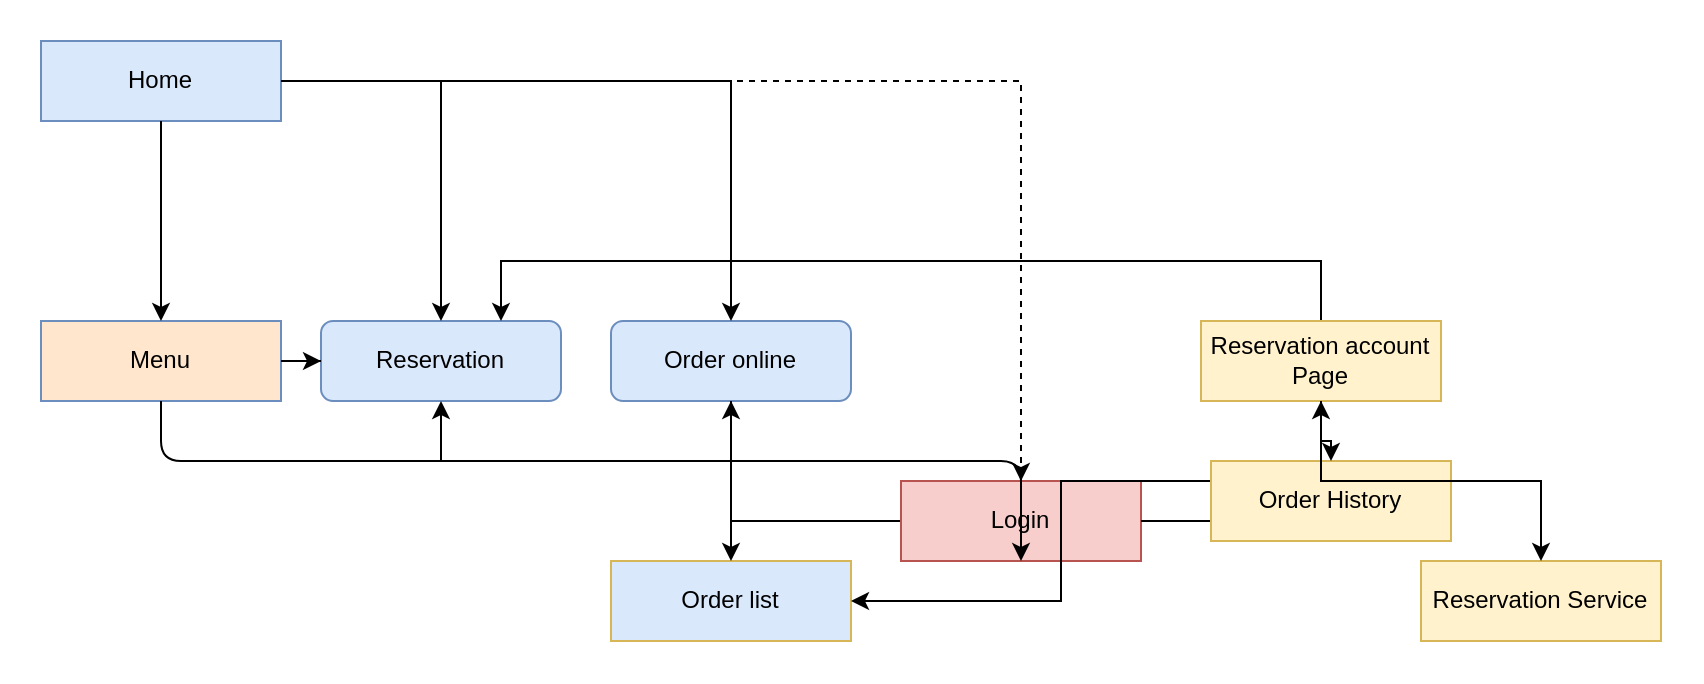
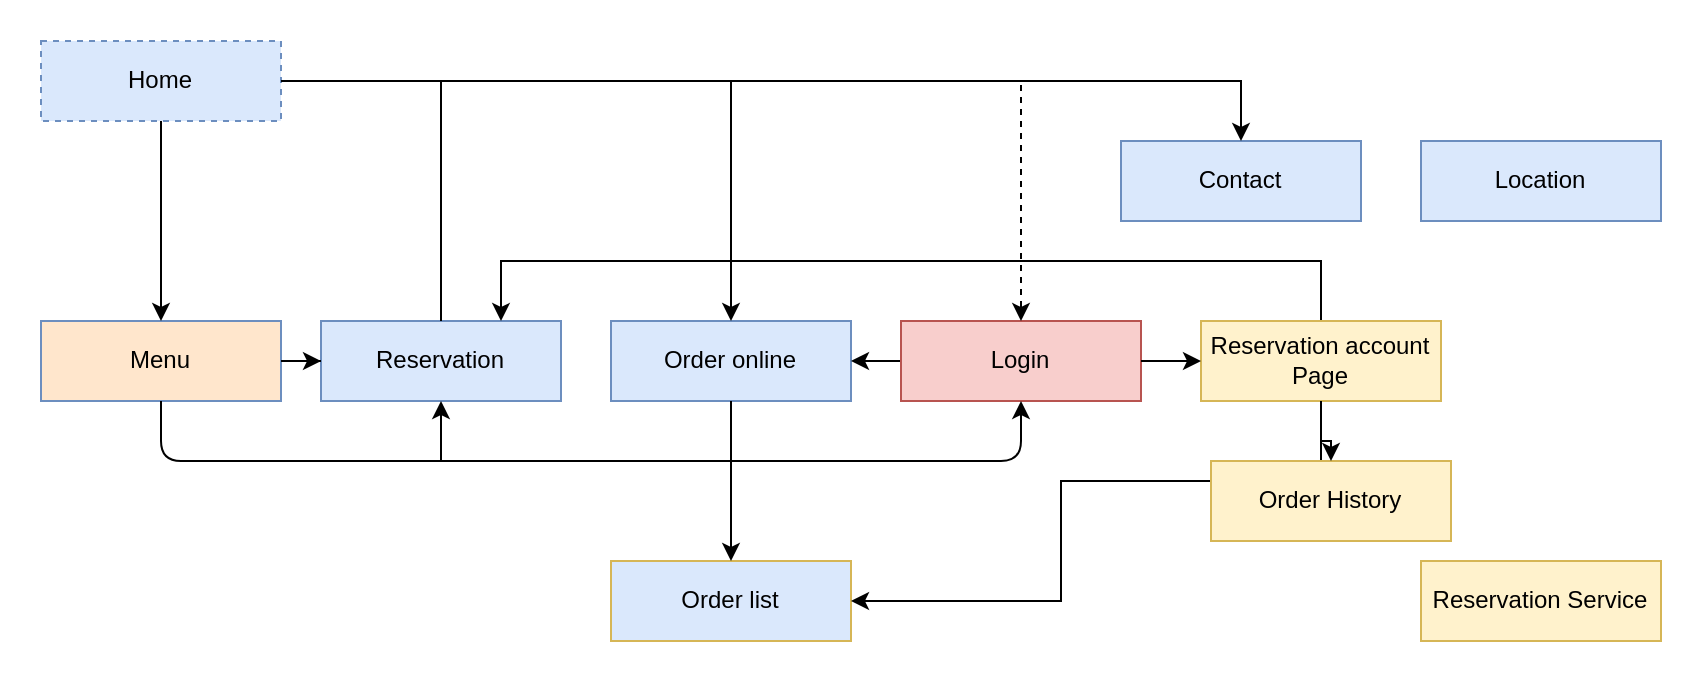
(161, 81) -> (161, 81)
none -> (1156, 81)
none -> (1241, 181)
none -> (1541, 181)
(441, 306) -> (441, 312)
(441, 361) -> (441, 361)
(731, 361) -> (731, 361)
(1466, 481) -> none
(1021, 521) -> (1021, 361)
